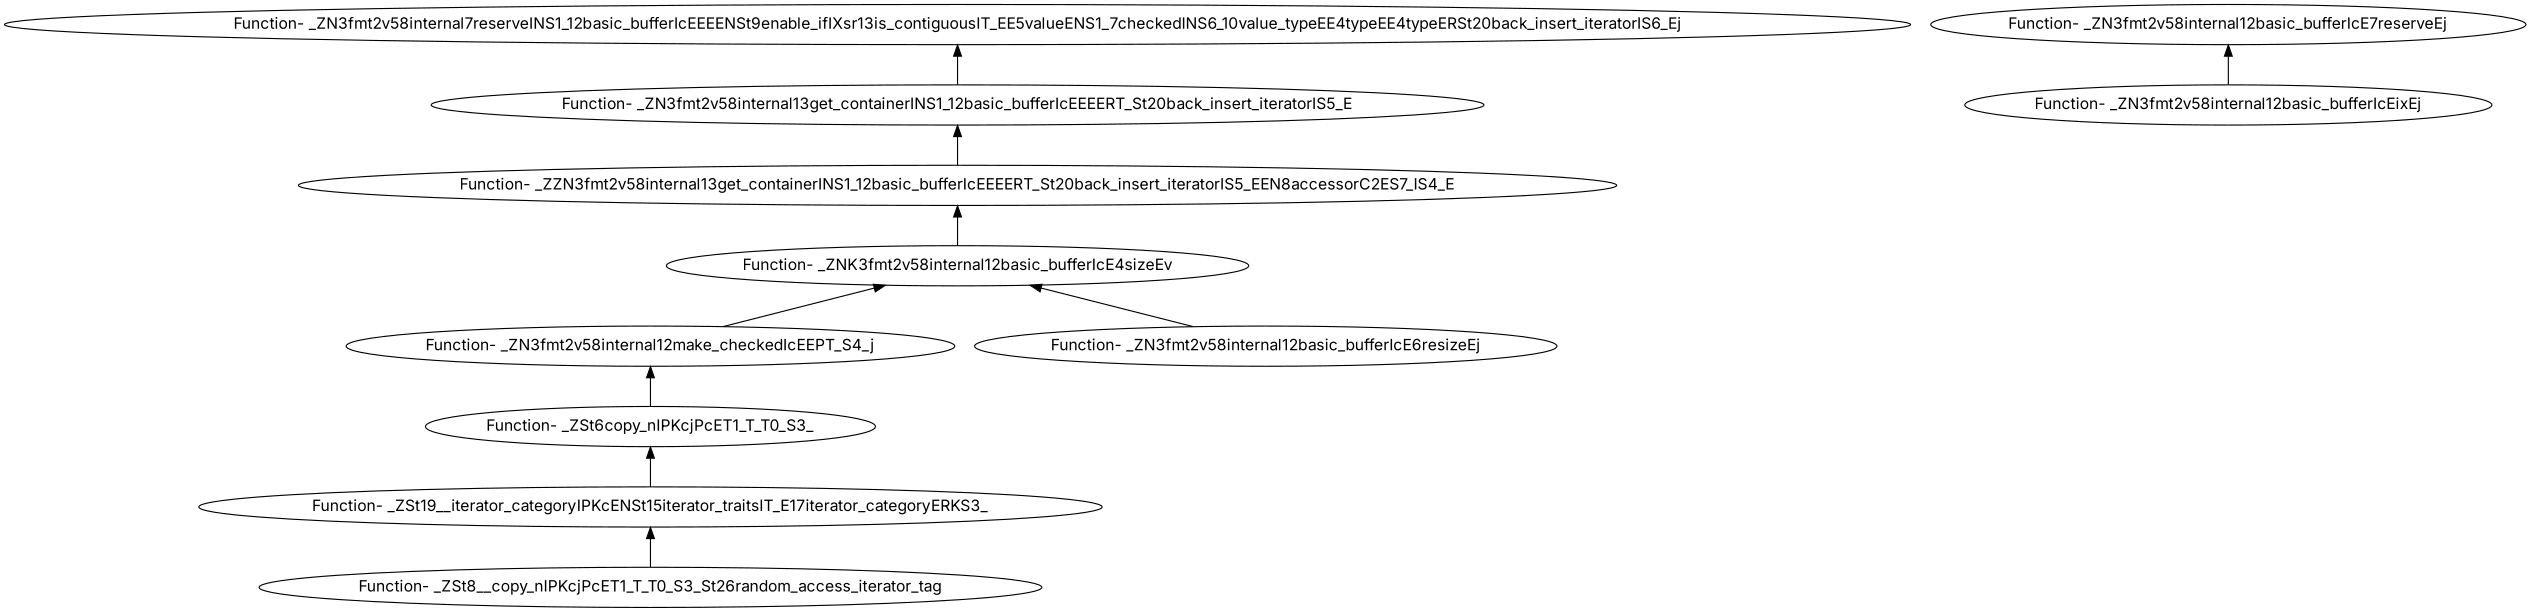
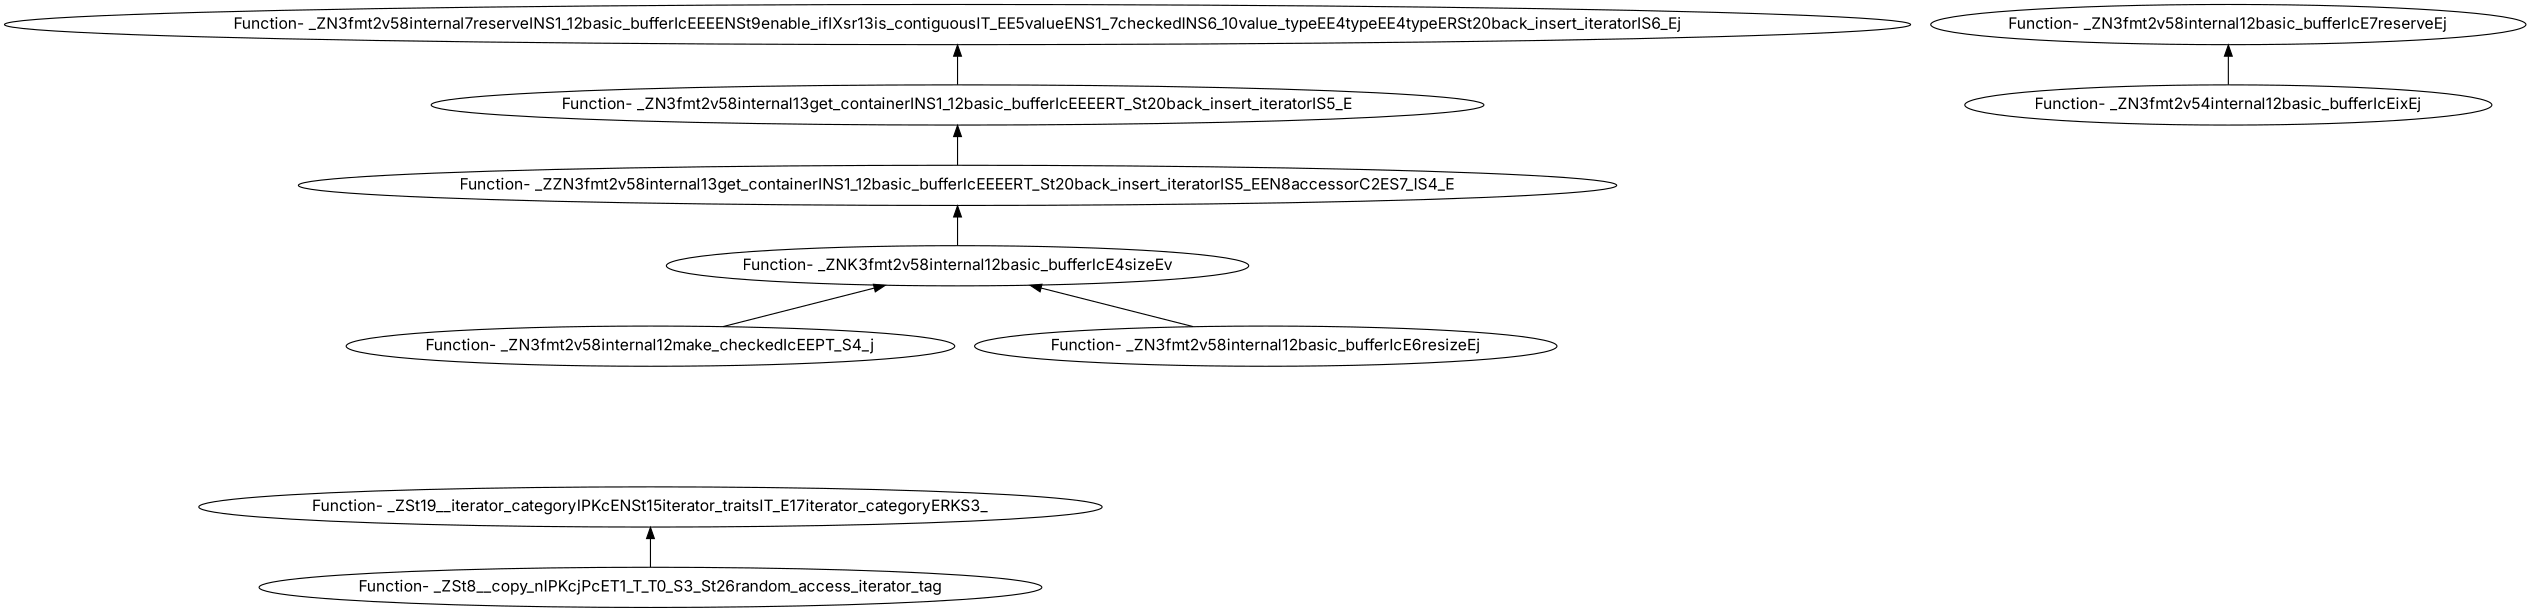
(2228, 105) -> (2228, 105)
(650, 427) -> none
